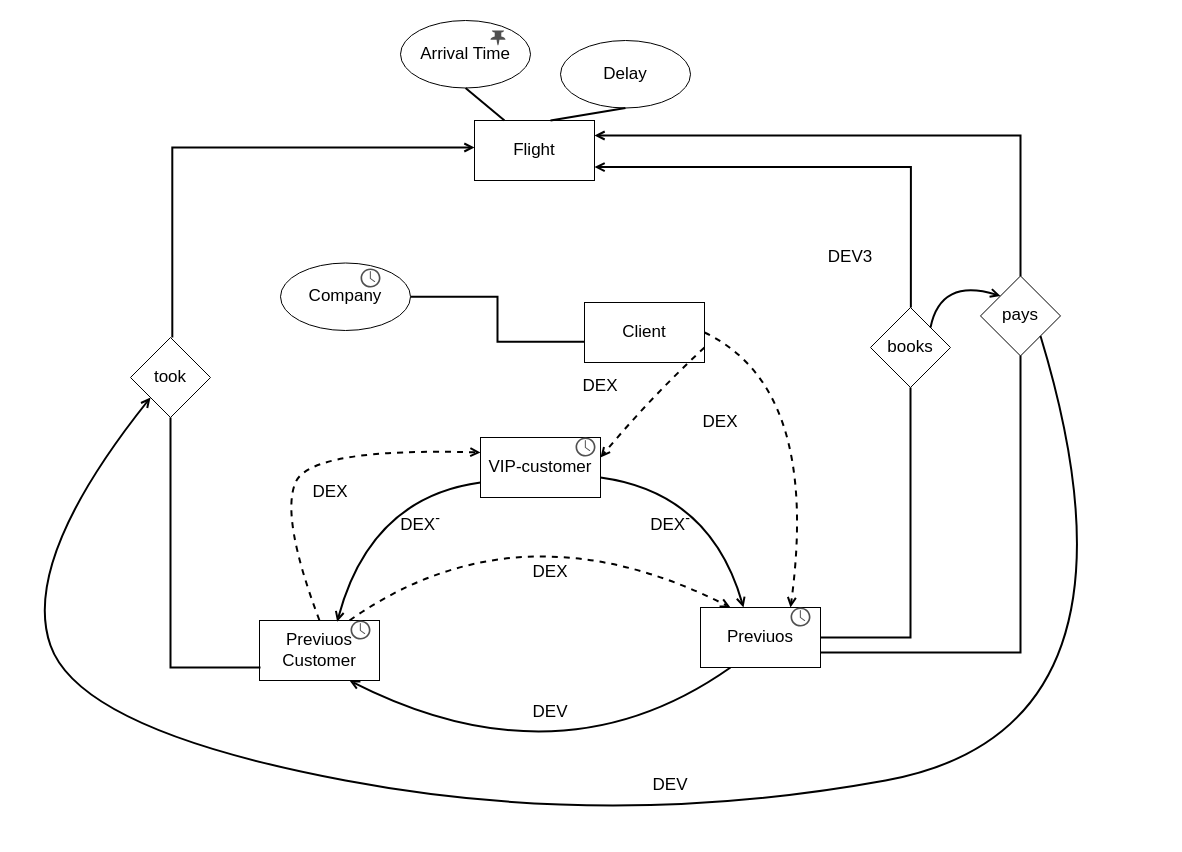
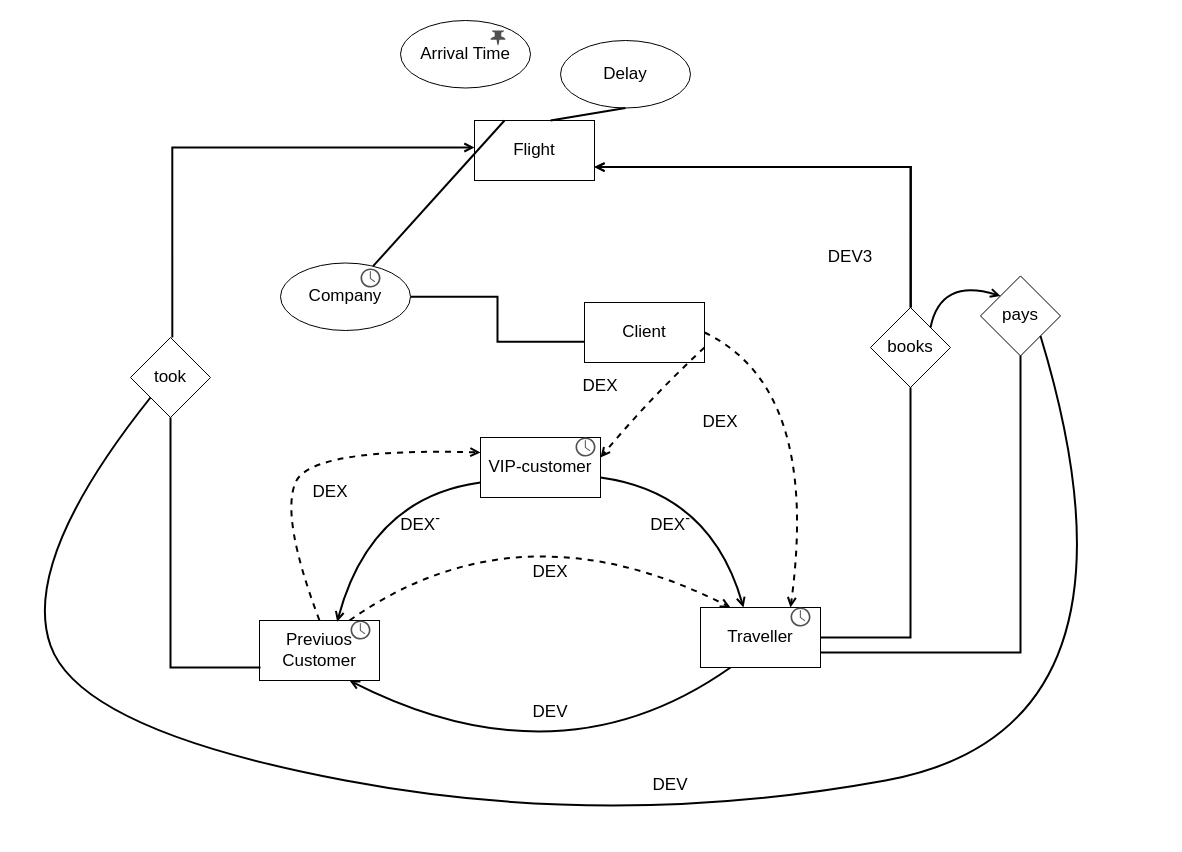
(485, 104) -> (439, 193)
(880, 136) -> none
none -> (911, 308)
(146, 403) -> (147, 402)
(761, 638) -> (761, 638)
